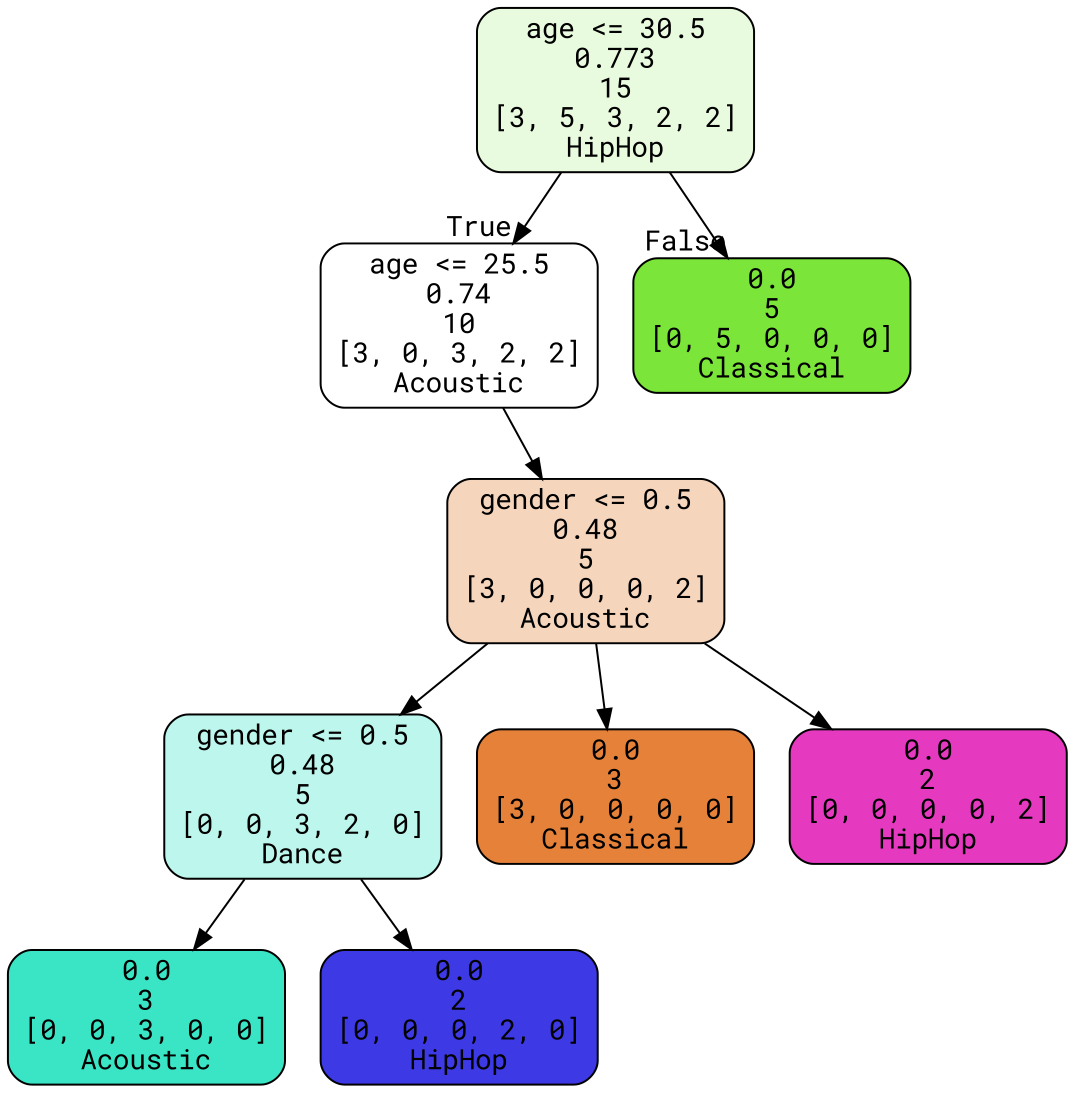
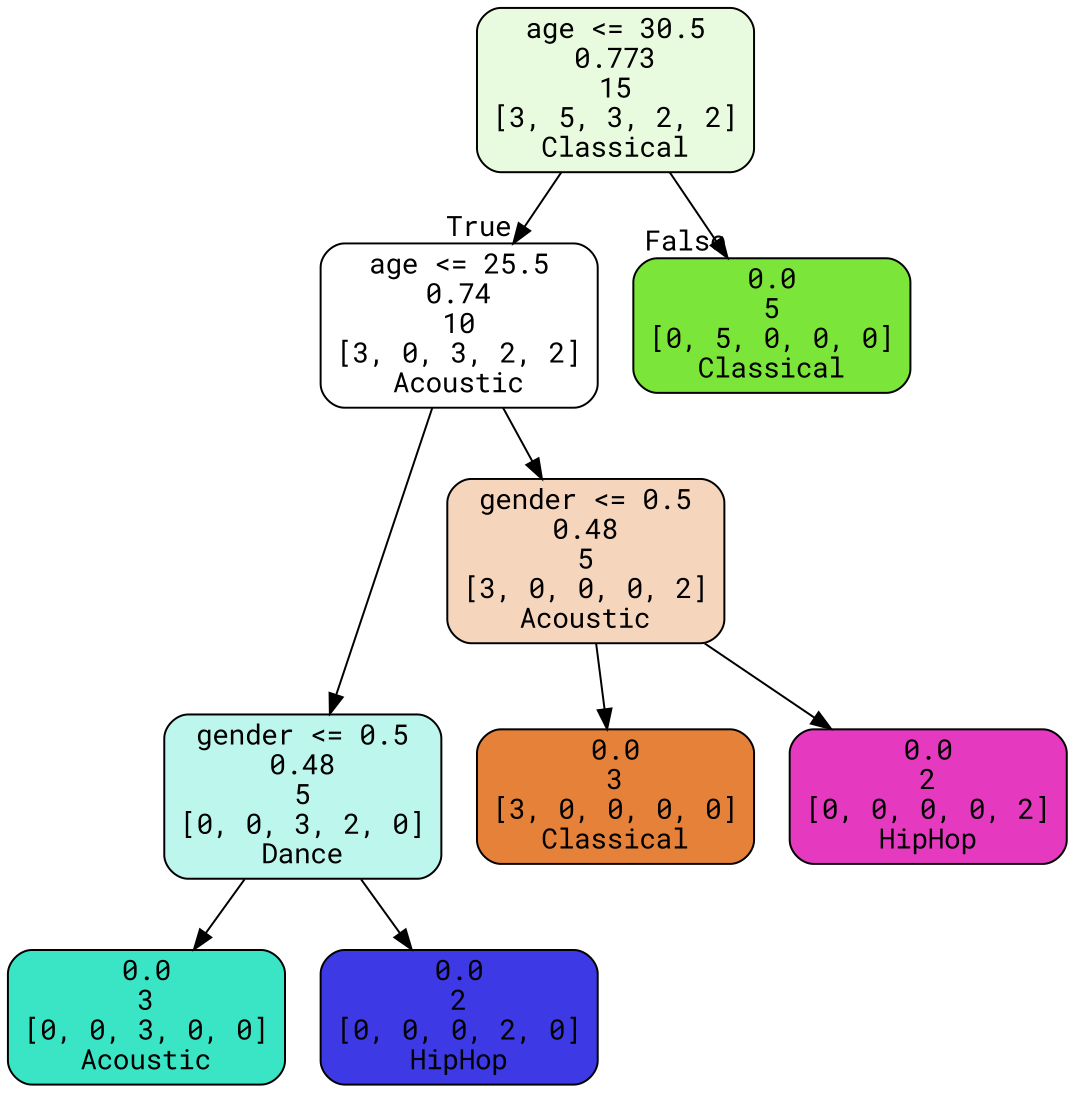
(616, 90) -> (616, 90)
(452, 673) -> (384, 551)
